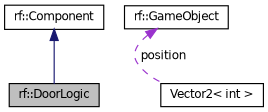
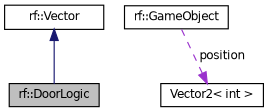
(54, 17) -> (54, 17)
(138, 64) -> (192, 51)
